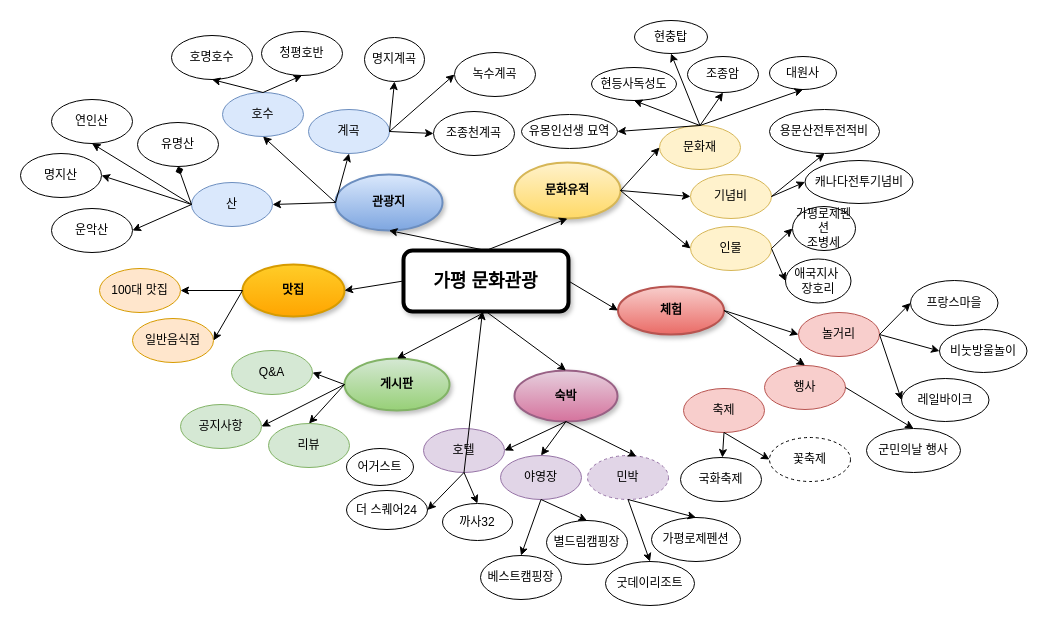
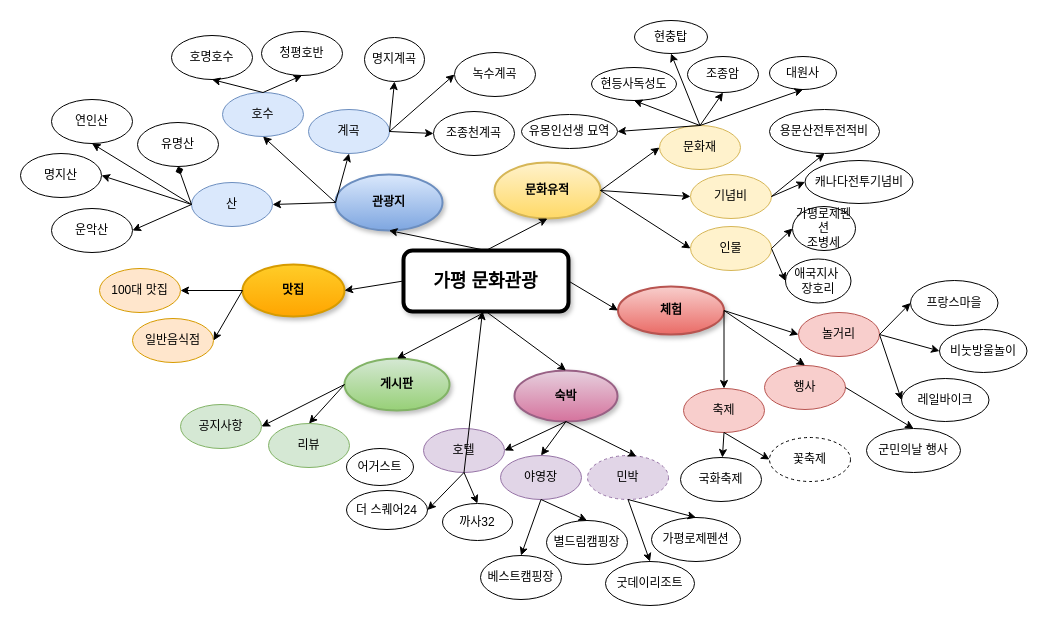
(568, 191) -> (548, 191)
none -> (724, 354)
(272, 373) -> none
(330, 379) -> none
